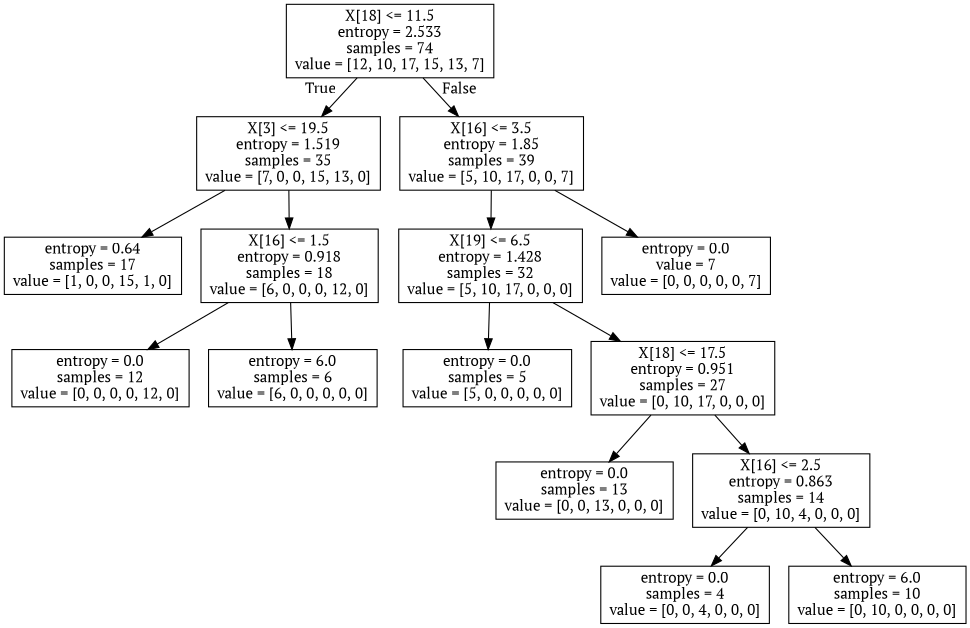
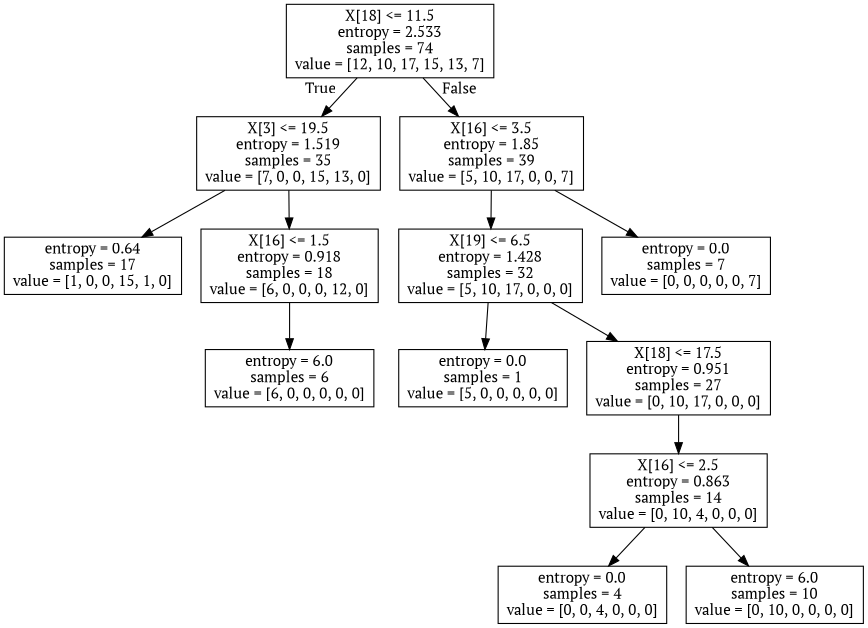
(686, 266) -> (686, 266)
(100, 378) -> none
(487, 378) -> (483, 378)
(585, 491) -> none
